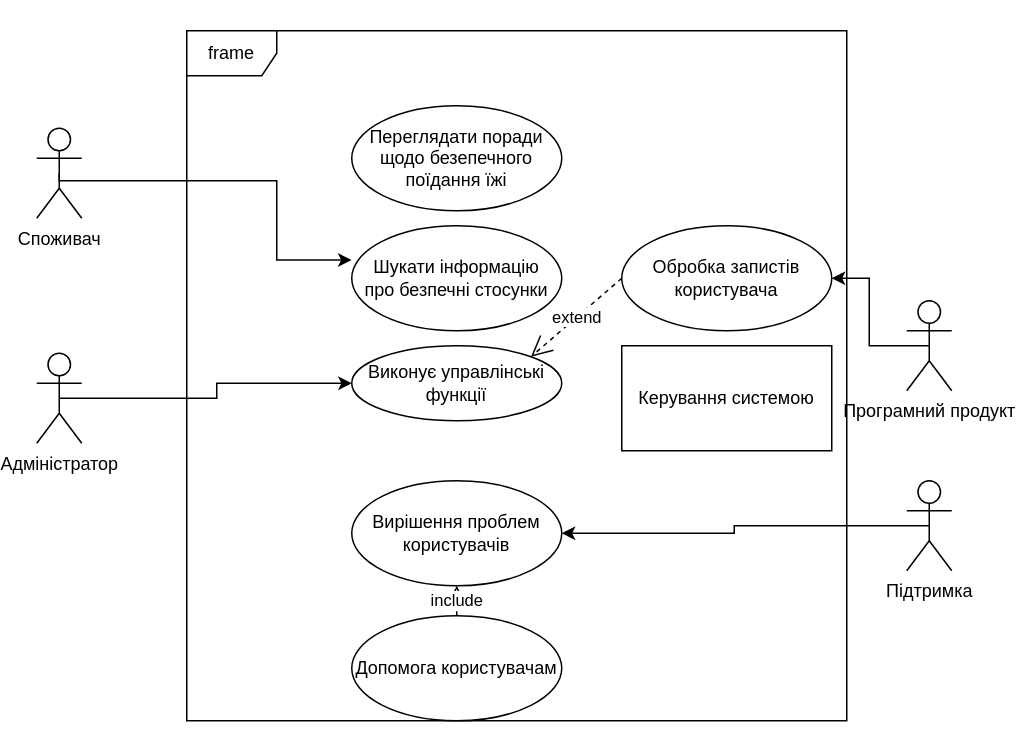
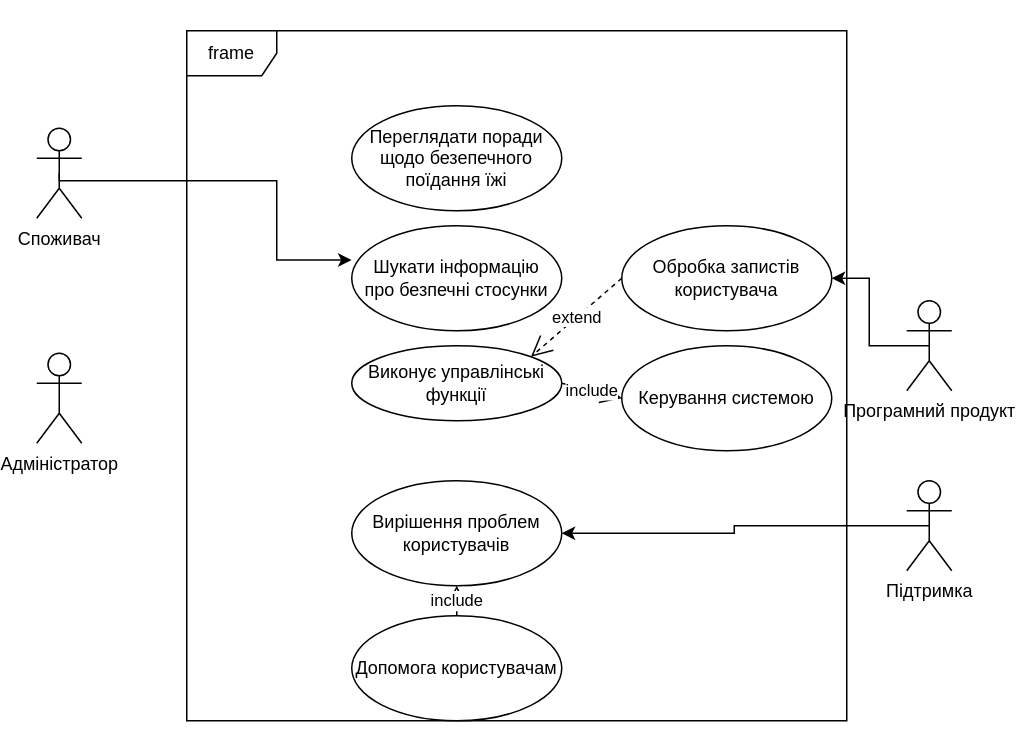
none -> (590, 390)
(210, 398) -> none
(727, 398) -> (727, 398)
